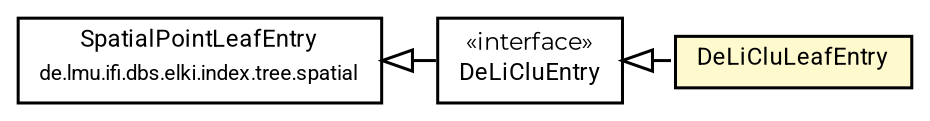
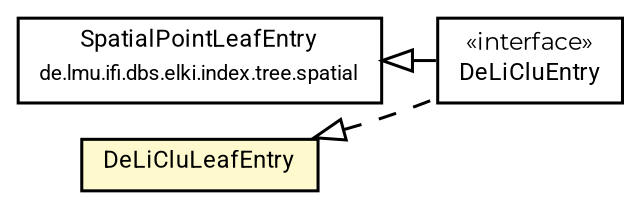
(664, 61) -> (390, 115)
